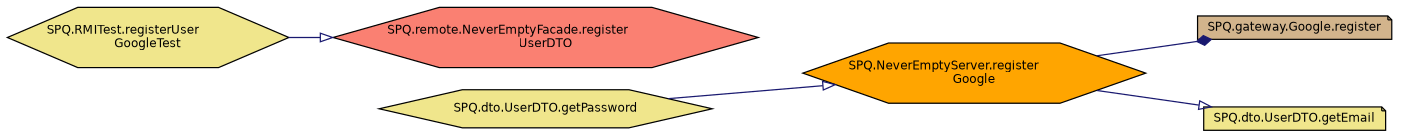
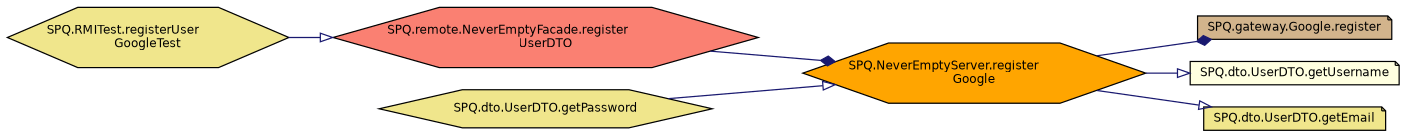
none -> (765, 56)
none -> (1295, 73)
